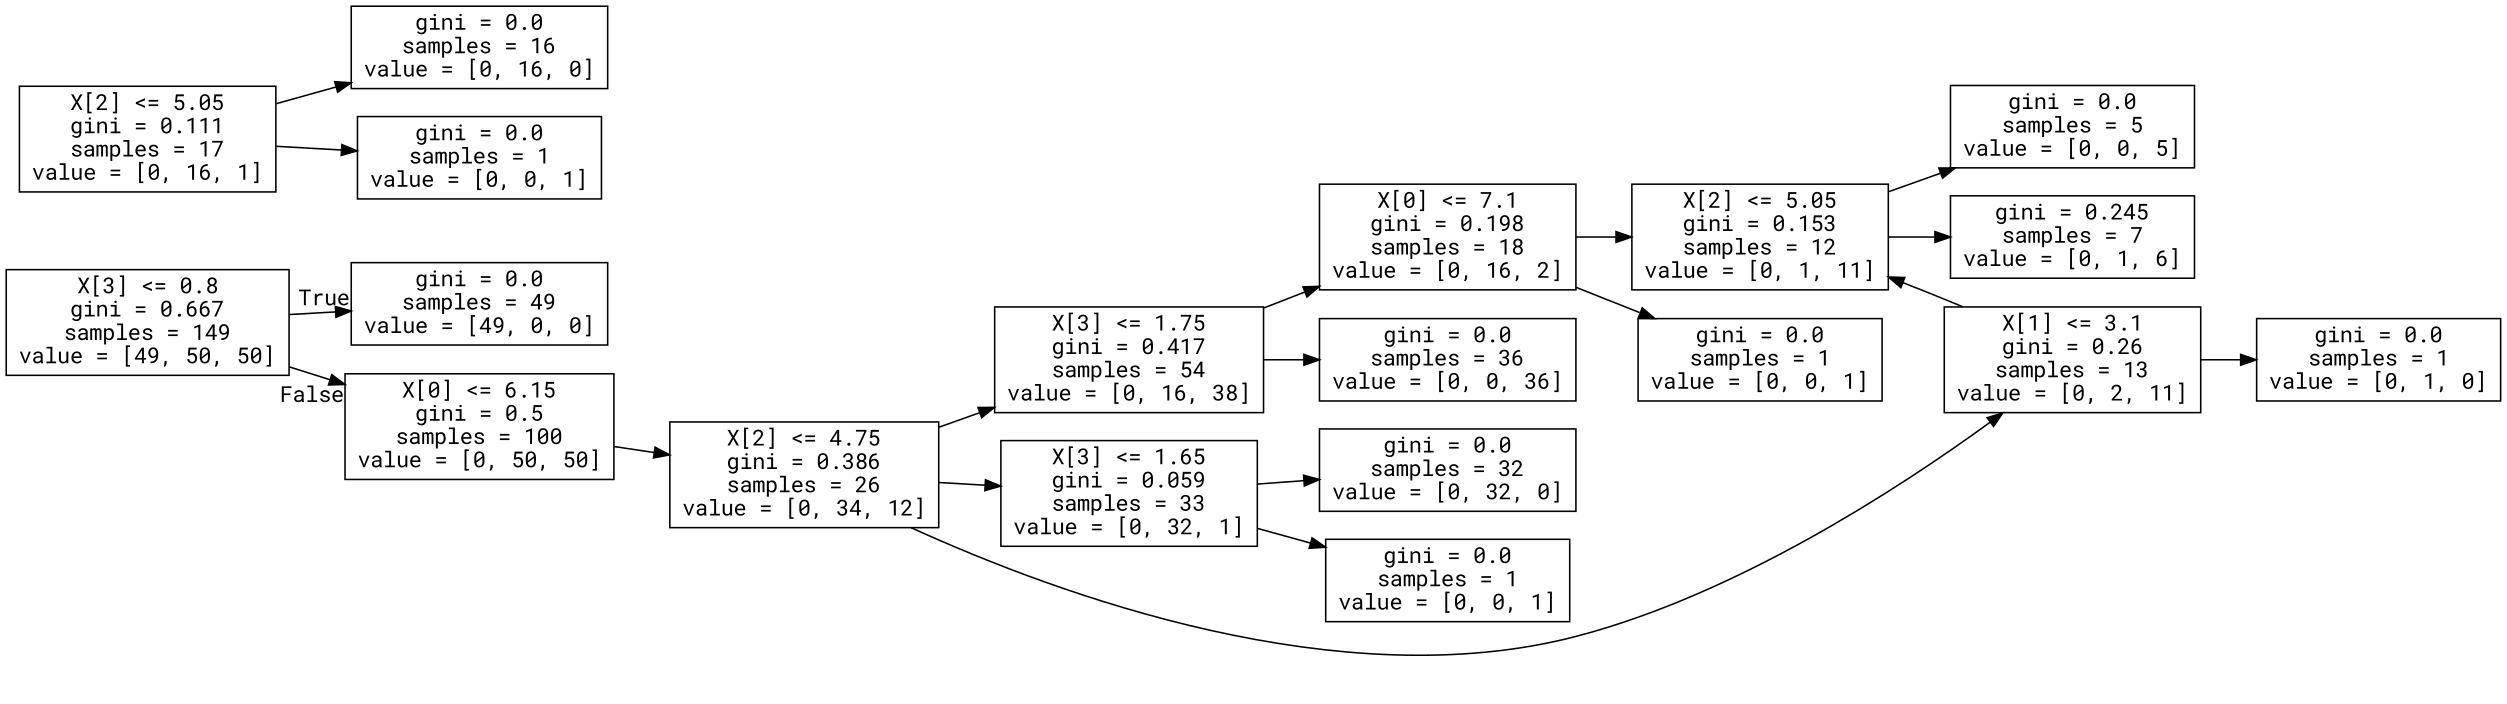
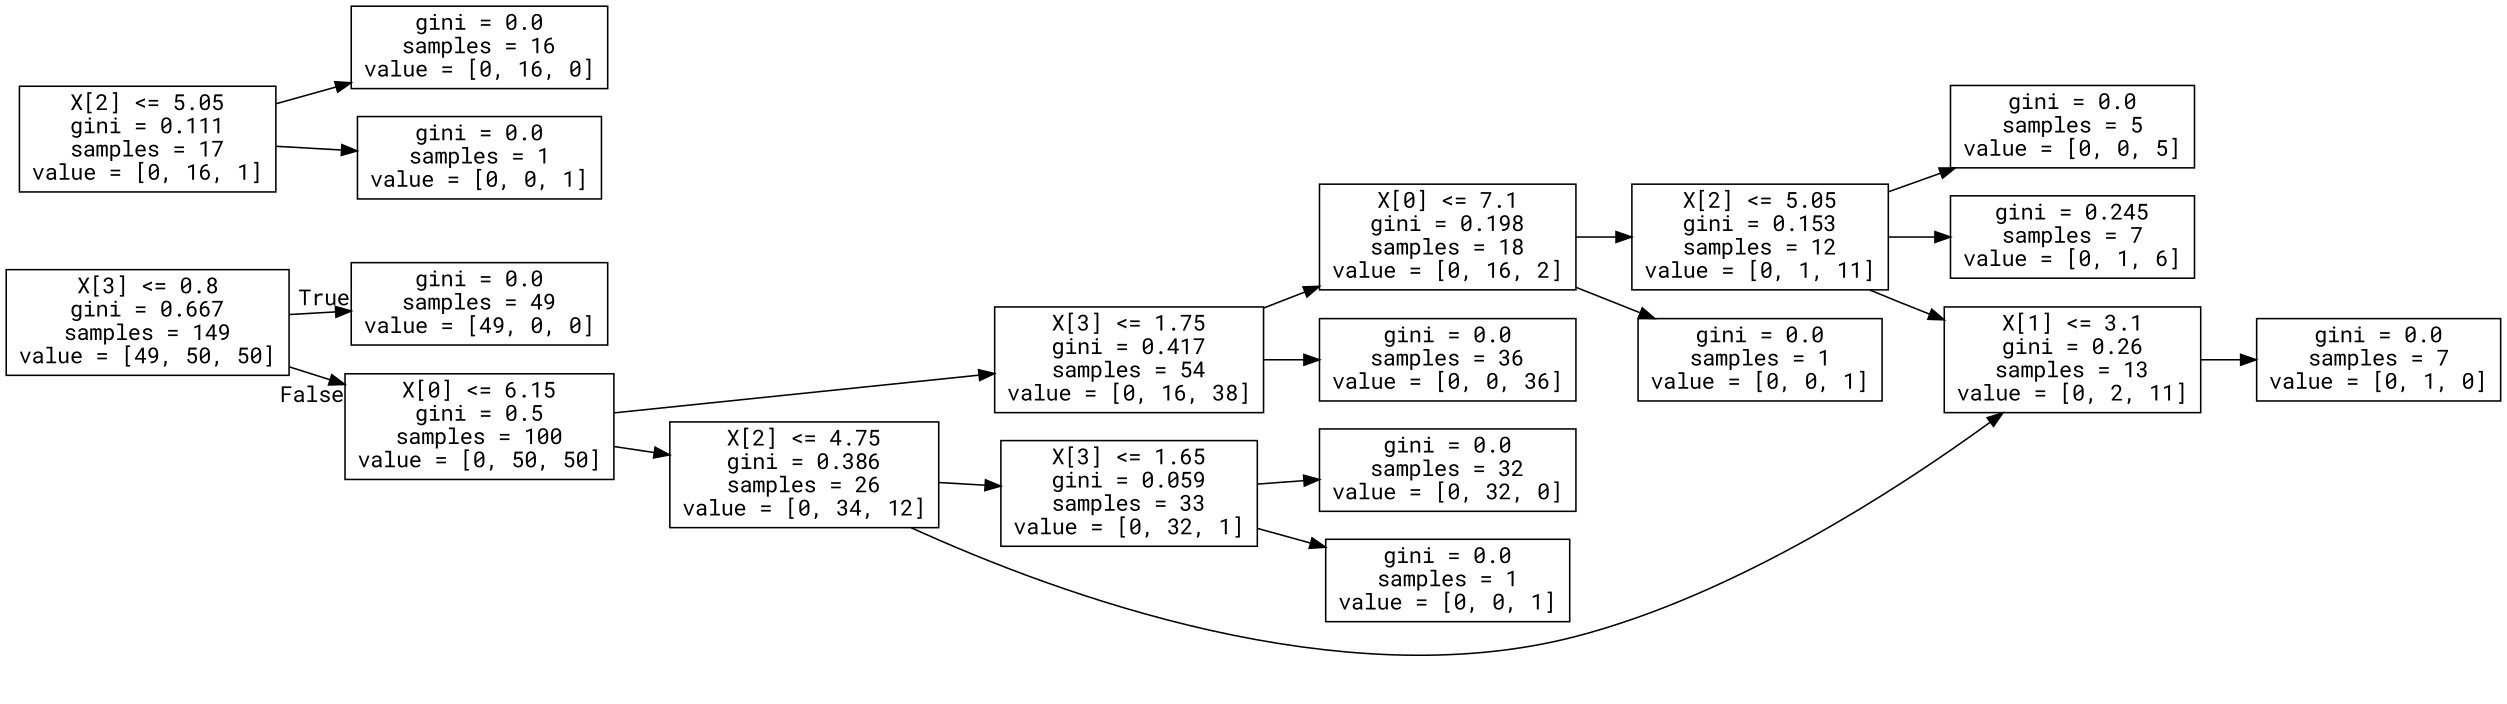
(1933, 295) -> (1900, 302)
(2379, 360) -> (2379, 360)
(959, 420) -> (796, 394)
